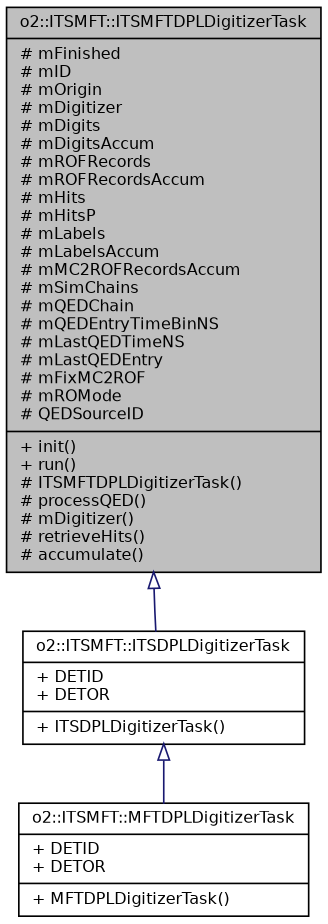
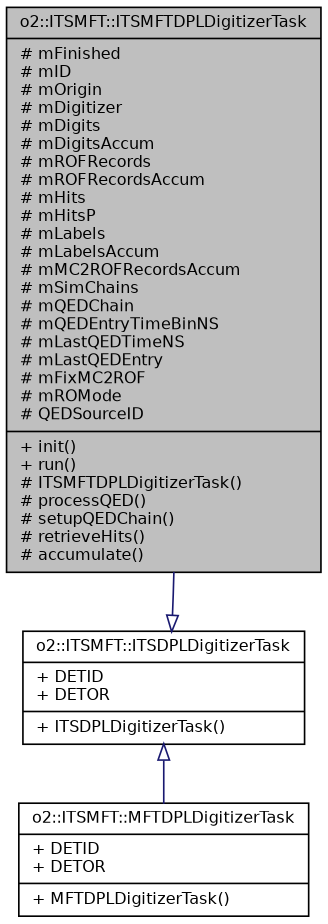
(77, 519) -> (97, 519)
(155, 610) -> (173, 594)
